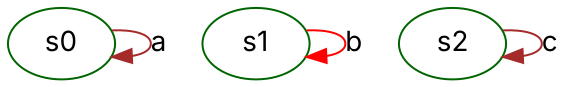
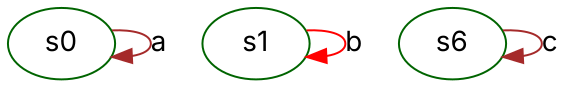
(453, 44) -> (453, 44)
